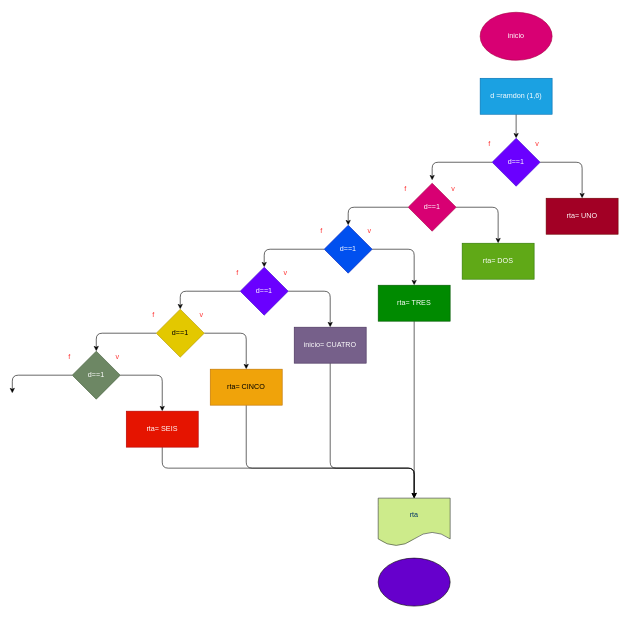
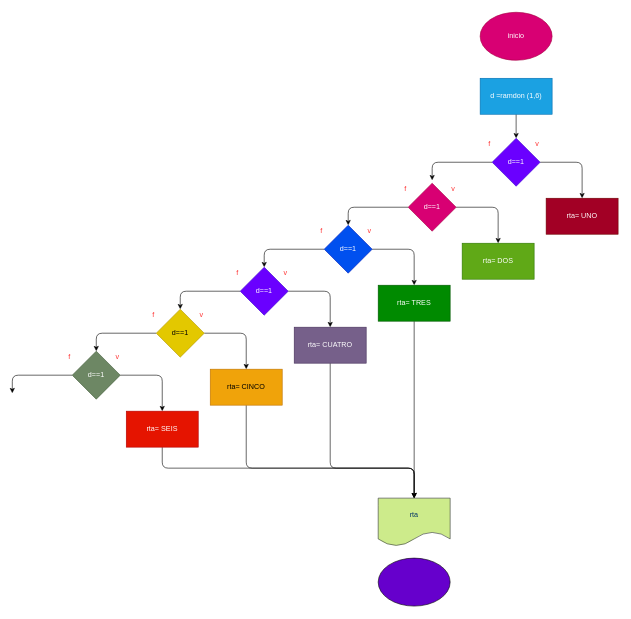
(330, 345) -> (330, 345)
